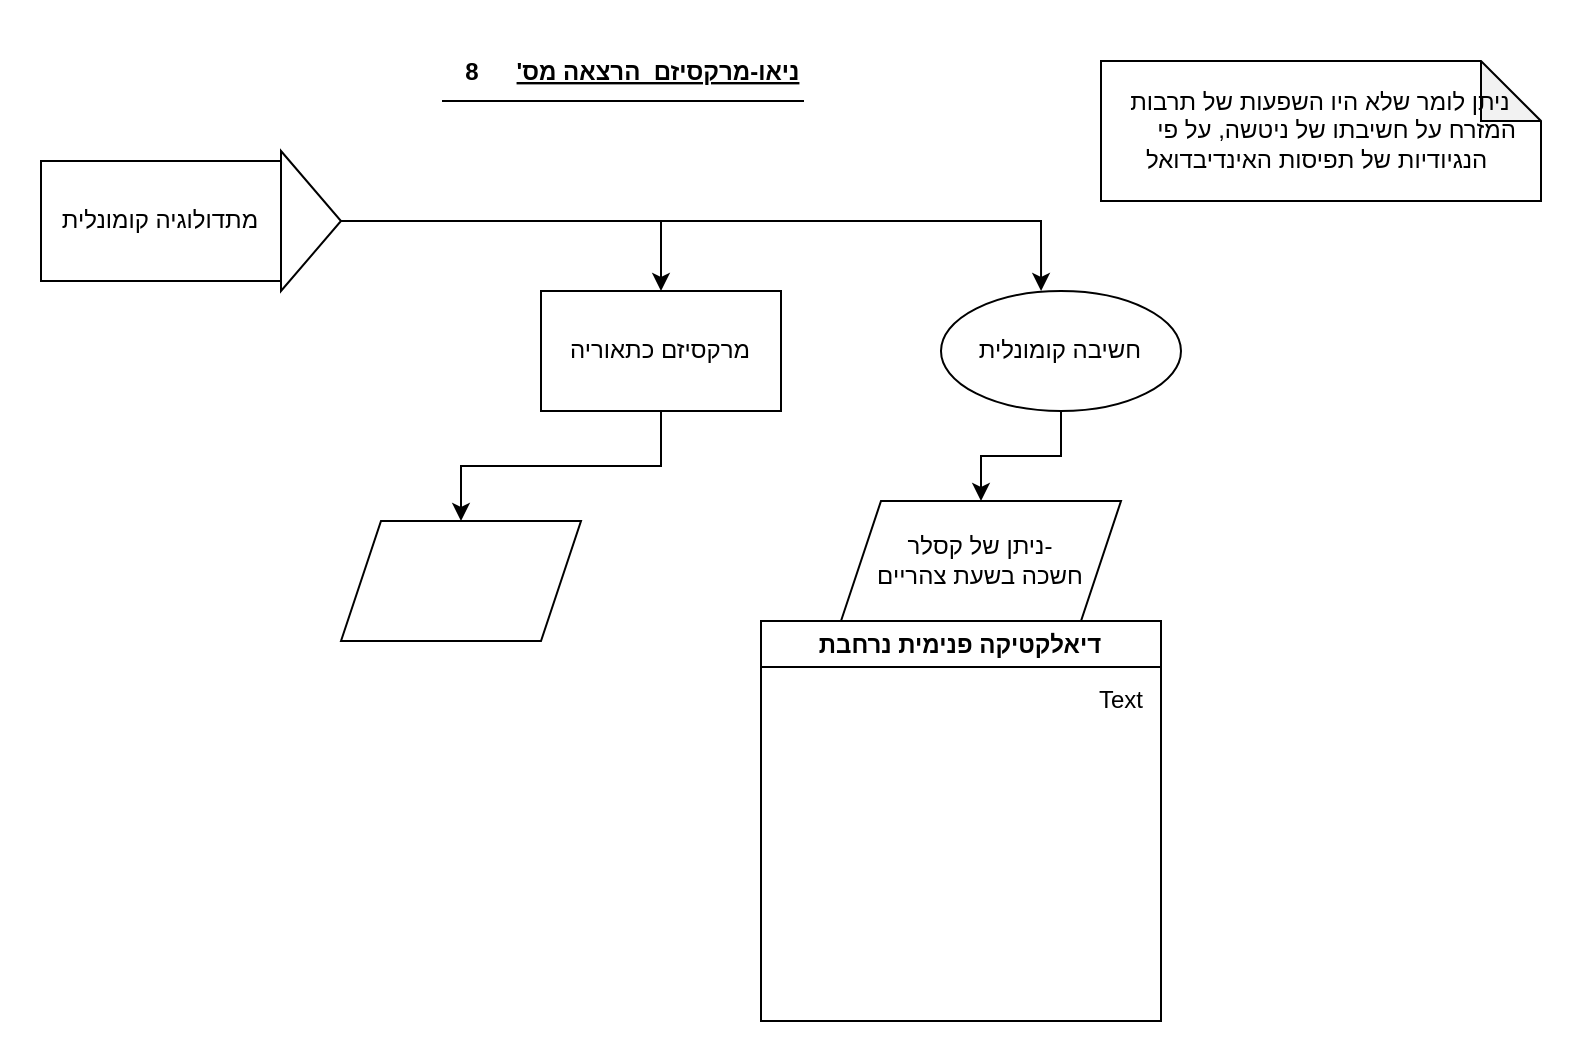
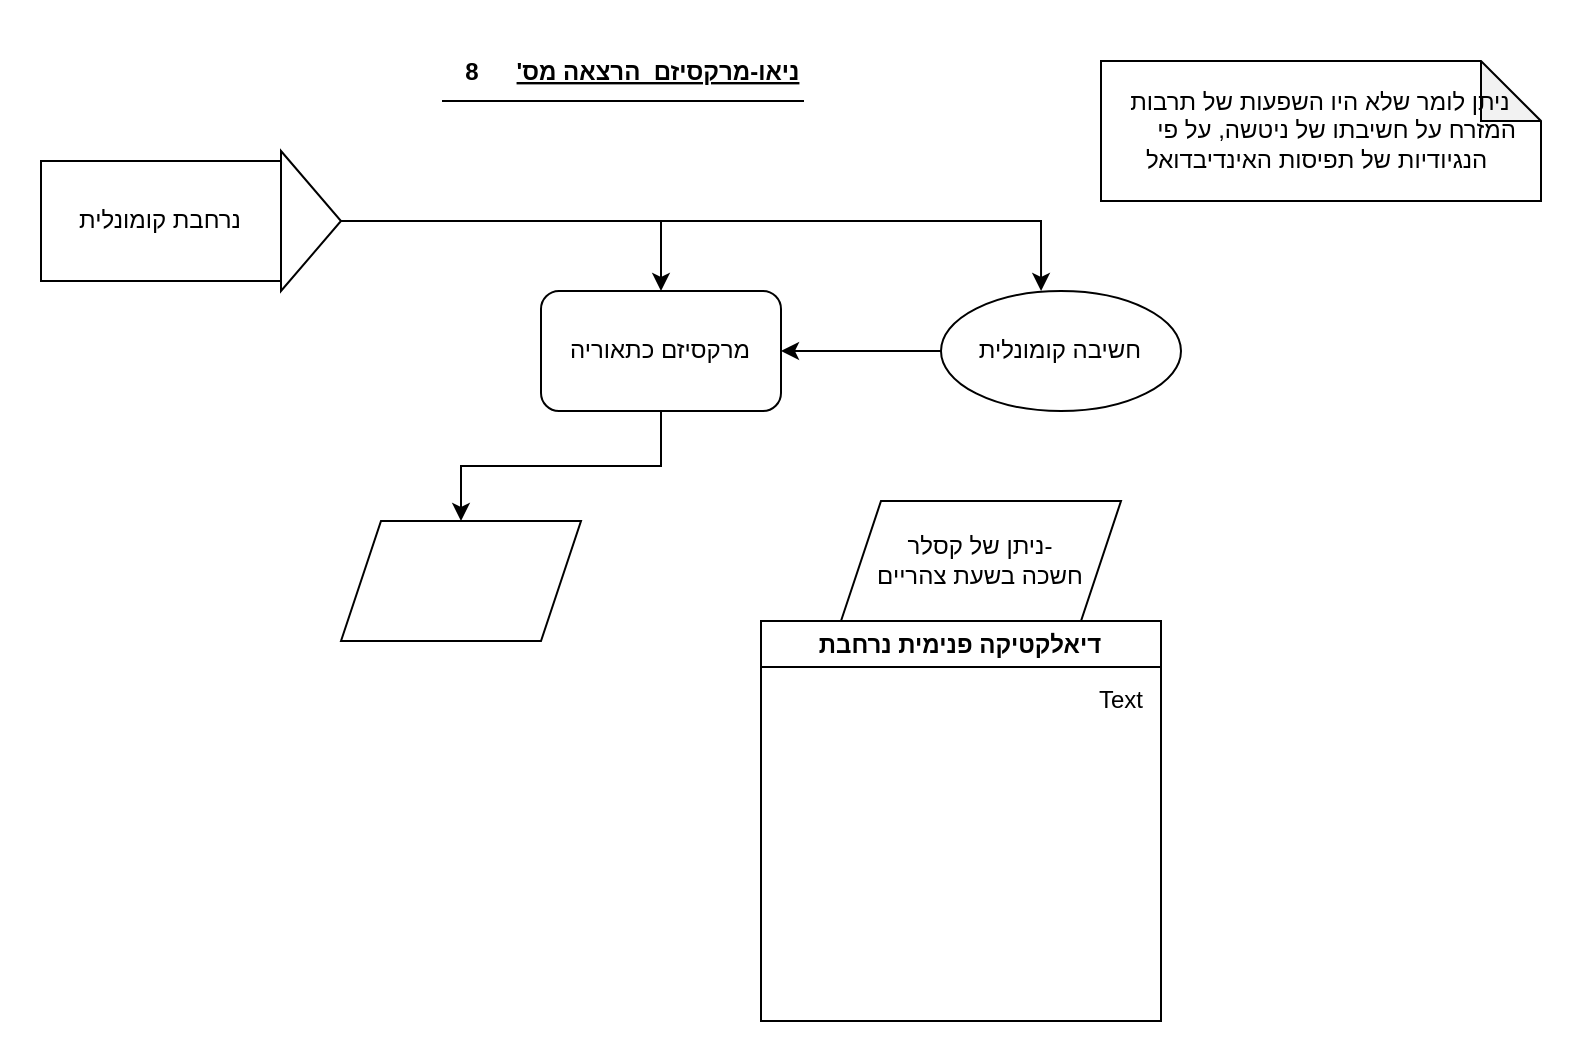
(161, 221) -> (161, 221)
(661, 351) -> (661, 351)
(1028, 456) -> (868, 351)
